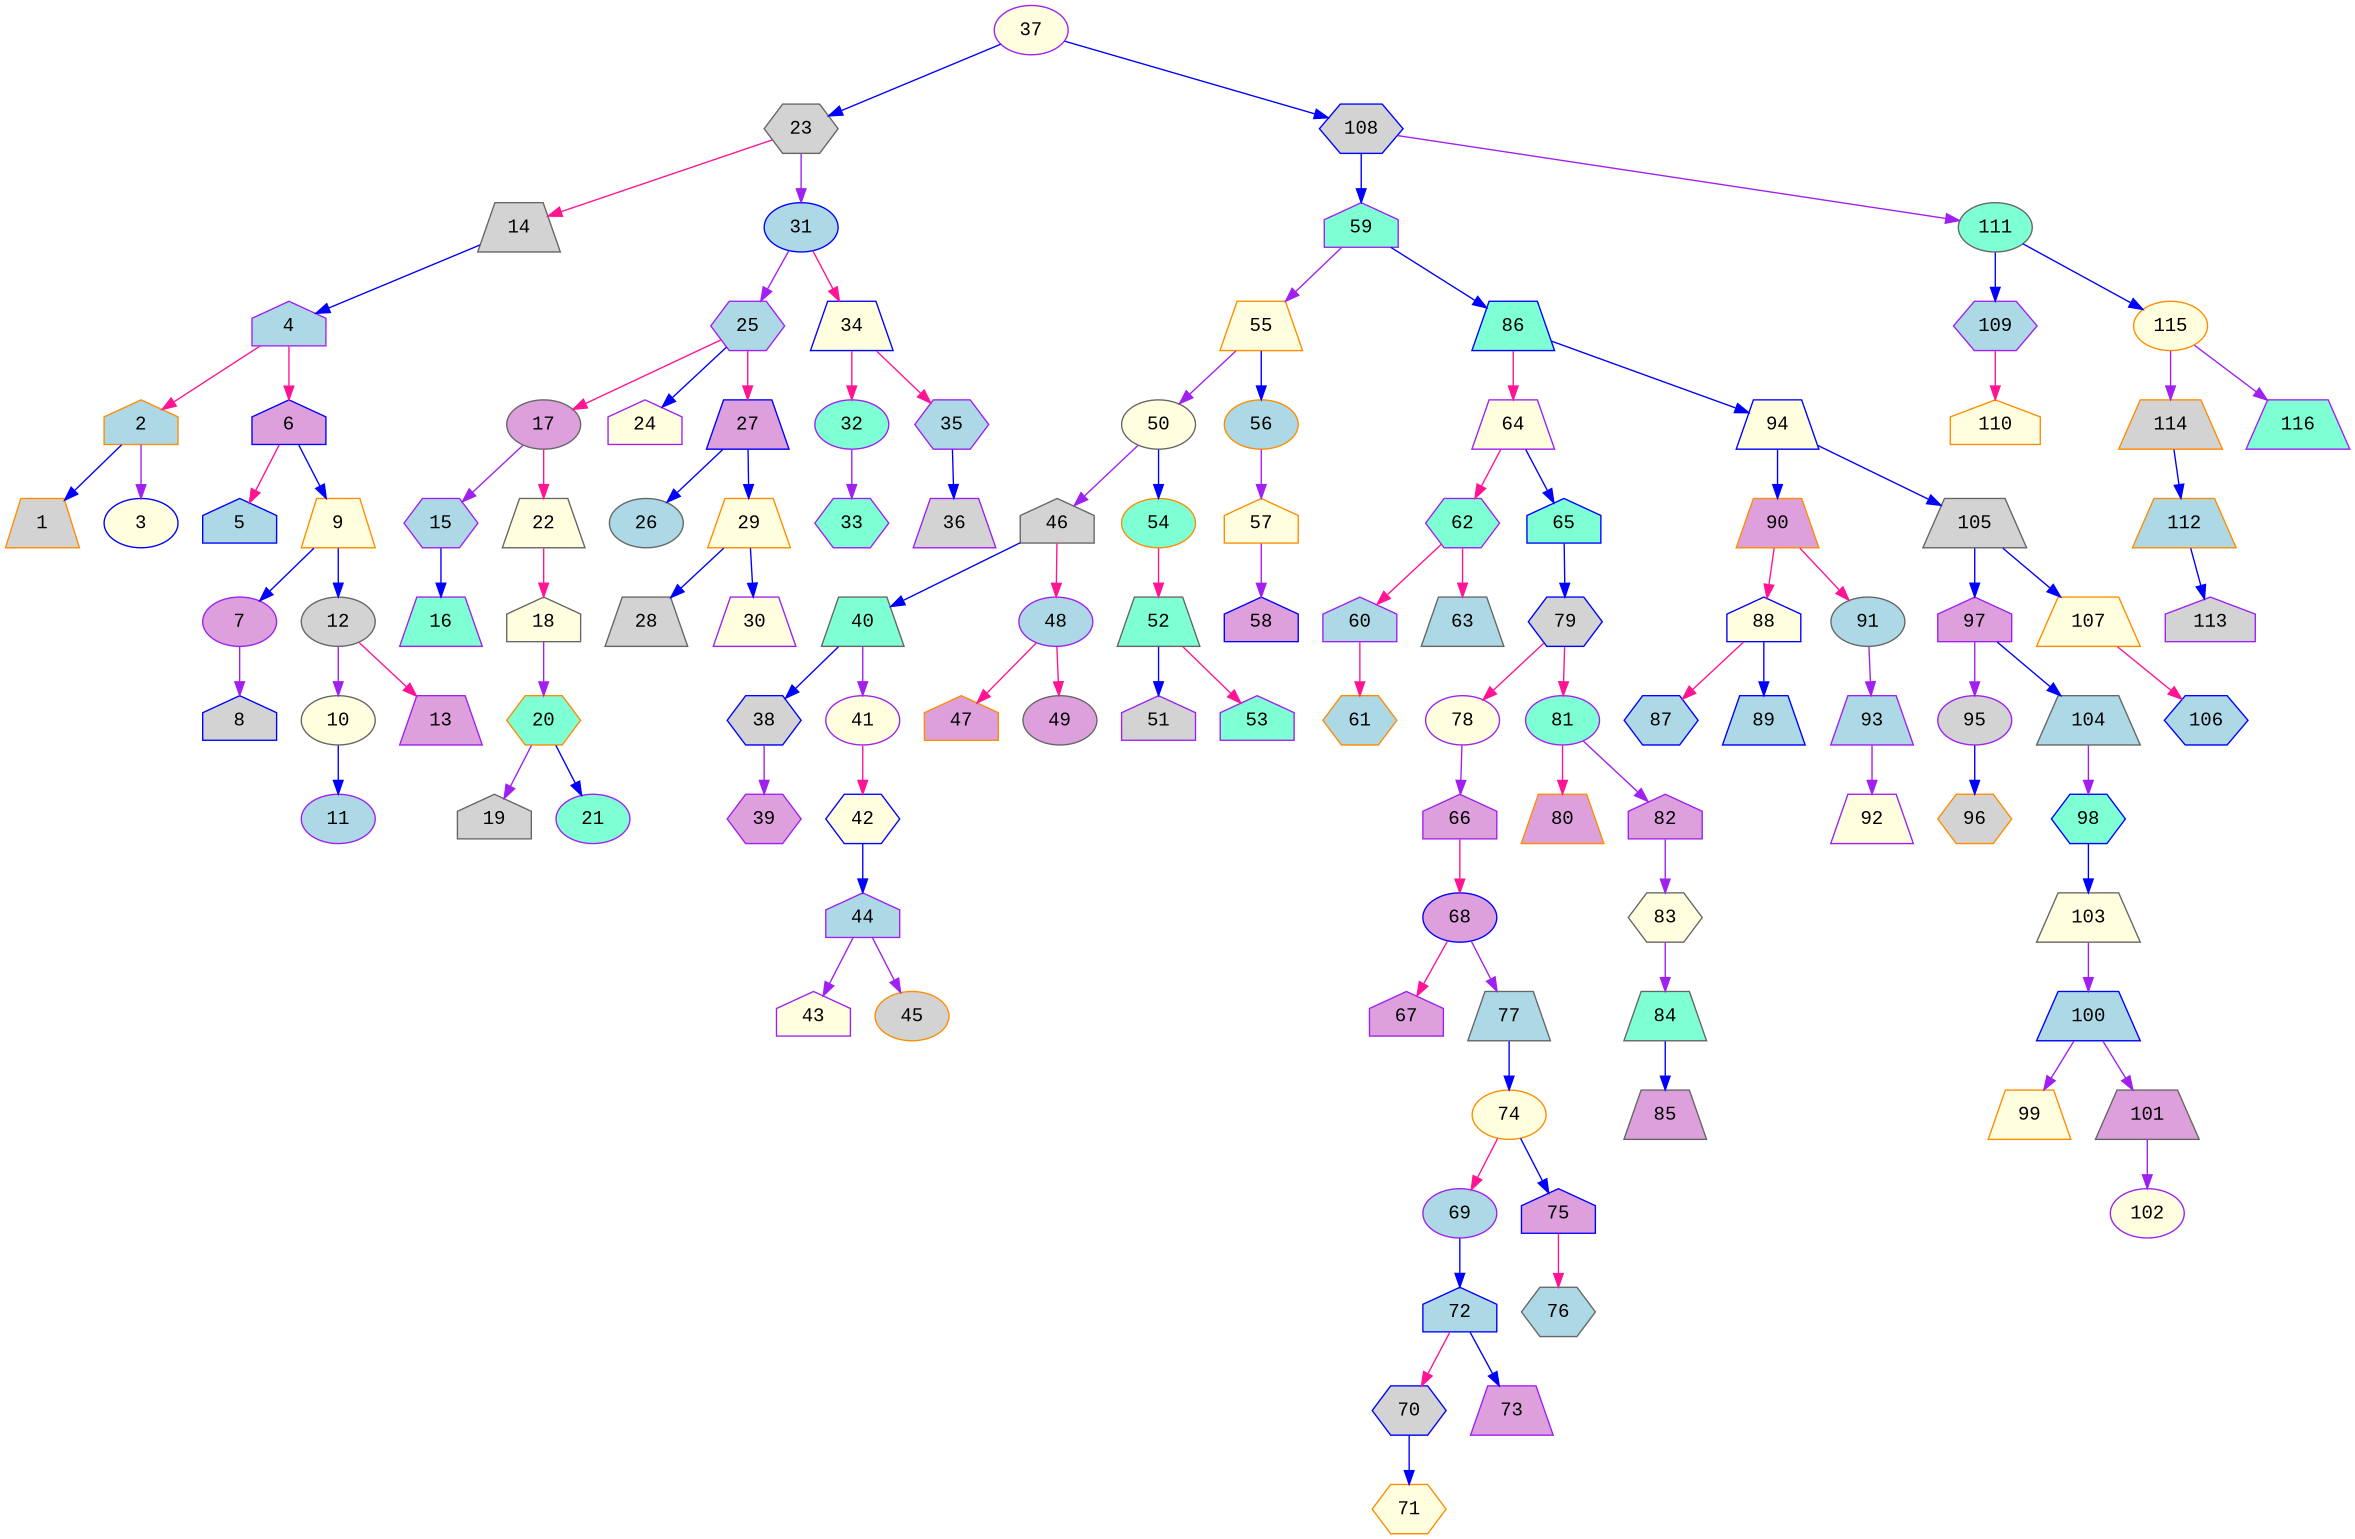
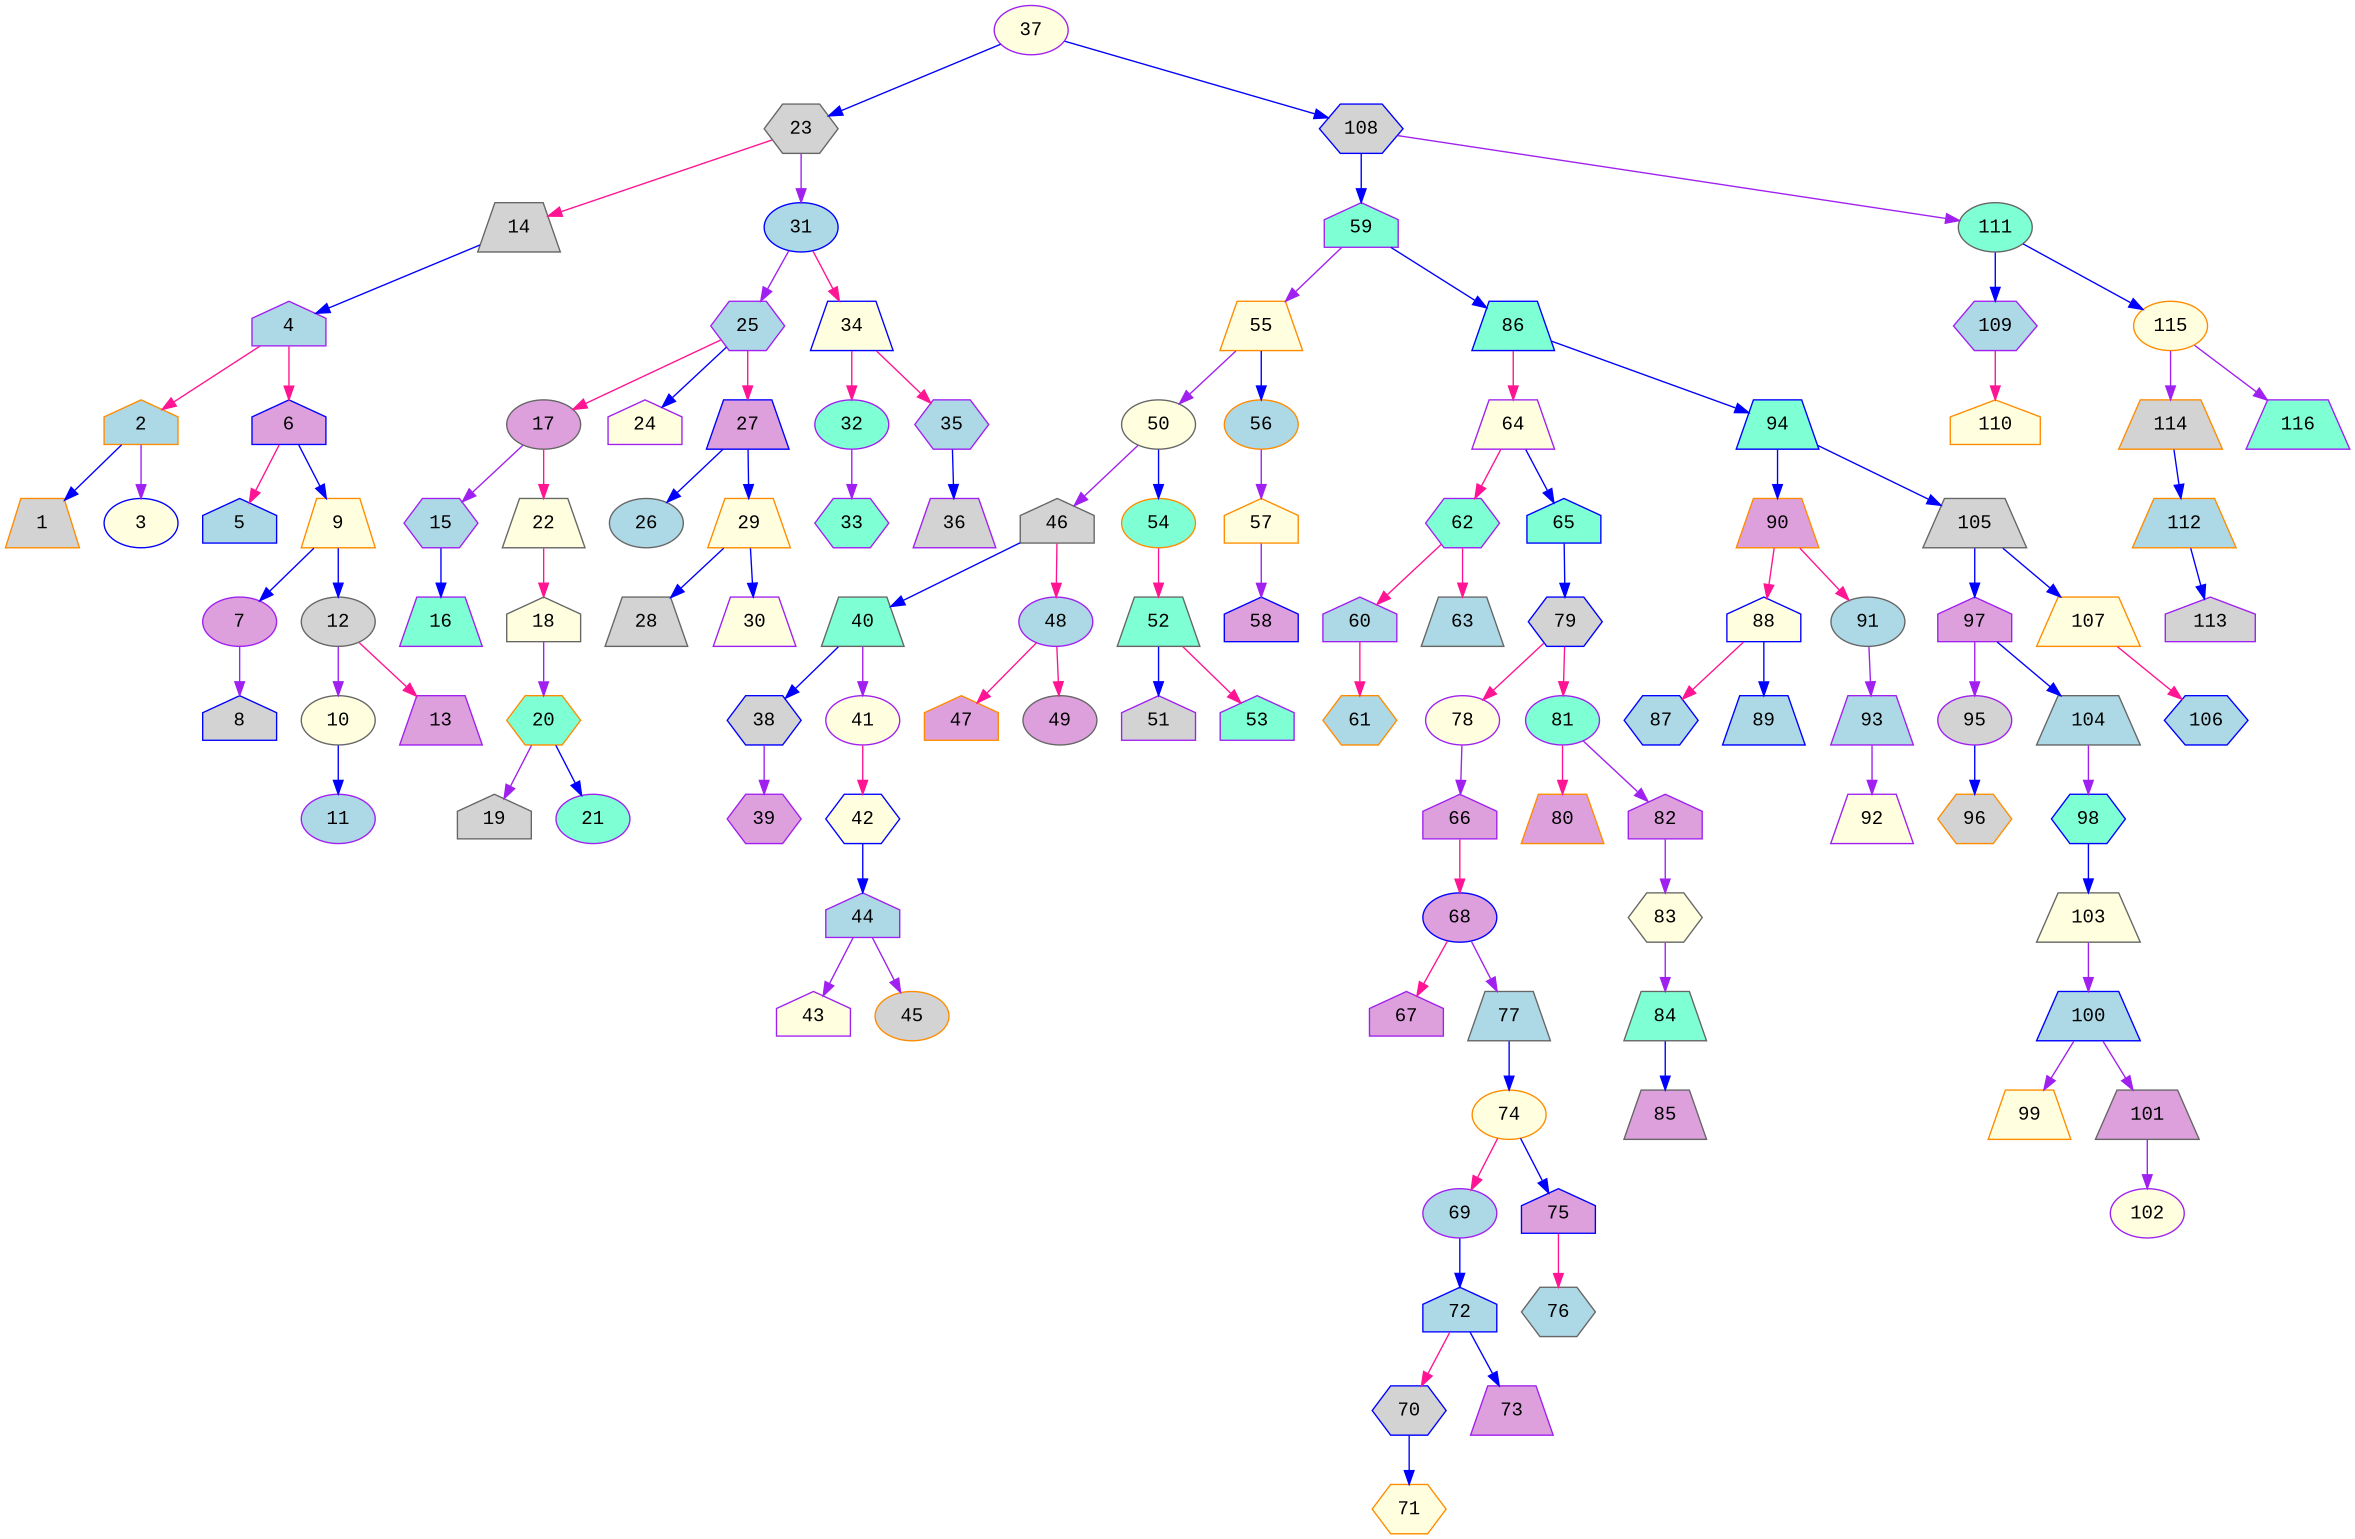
(1778, 425) -> (1778, 425)
